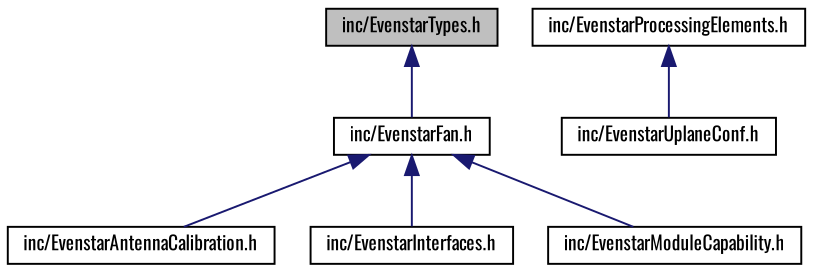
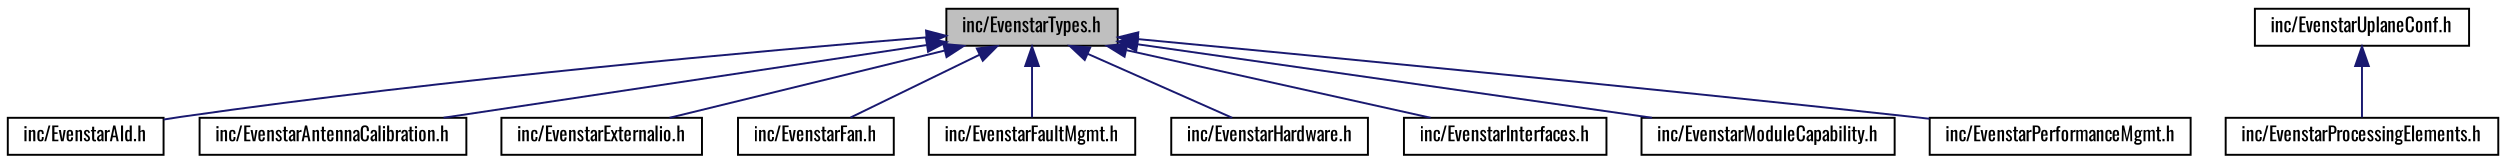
(669, 92) -> (2362, 92)
none -> (86, 136)
none -> (602, 136)
none -> (1032, 136)
none -> (1270, 136)
none -> (2060, 136)
(267, 194) -> (685, 81)
(553, 195) -> (1395, 81)
(412, 201) -> (1279, 84)
